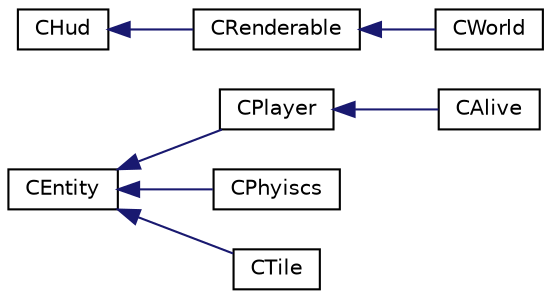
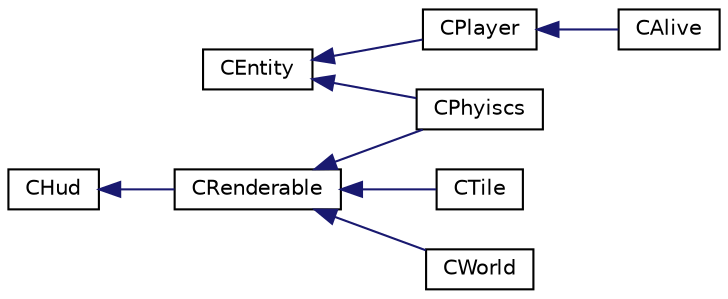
none -> (379, 146)
(186, 235) -> (399, 189)
